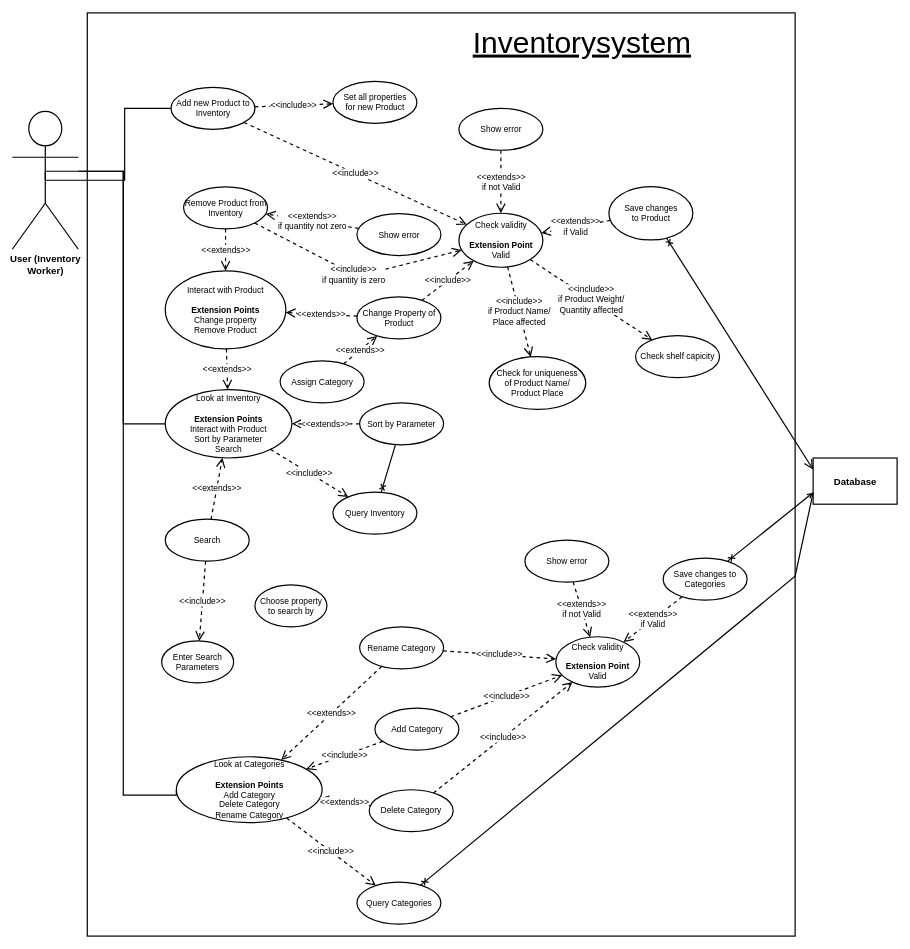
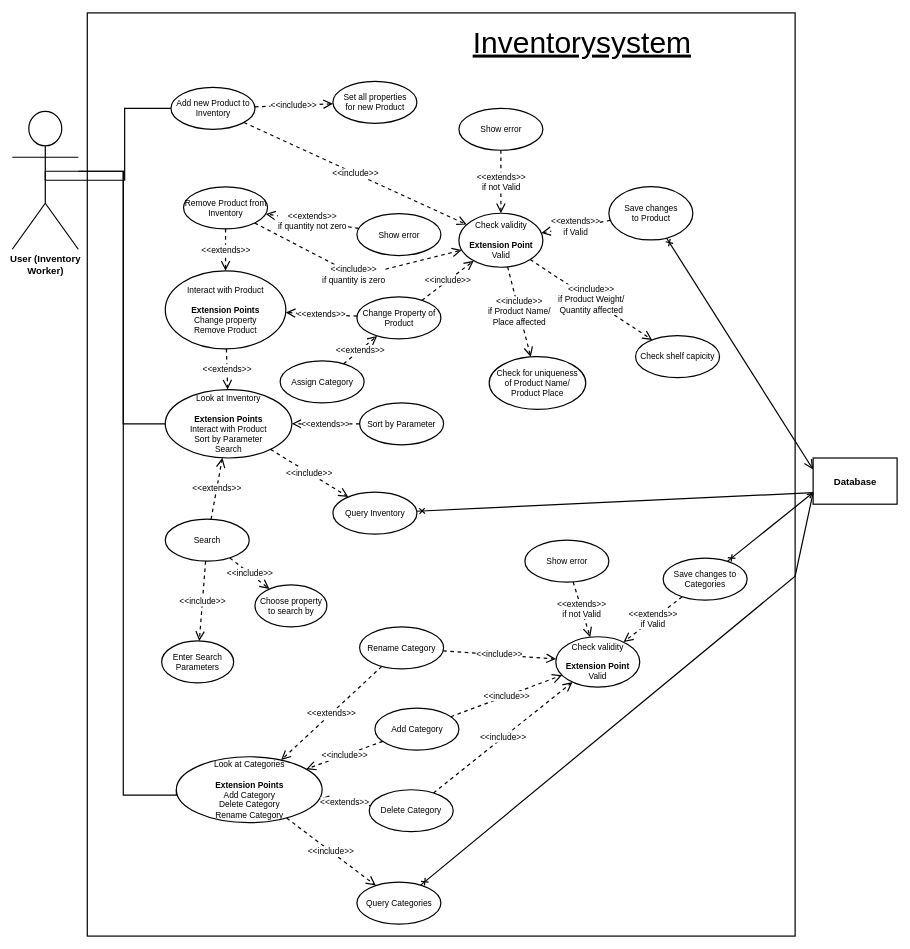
(388, 469) -> (614, 502)
none -> (248, 572)
